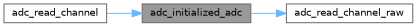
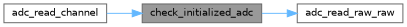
(197, 13) -> (202, 13)
(350, 13) -> (350, 13)
